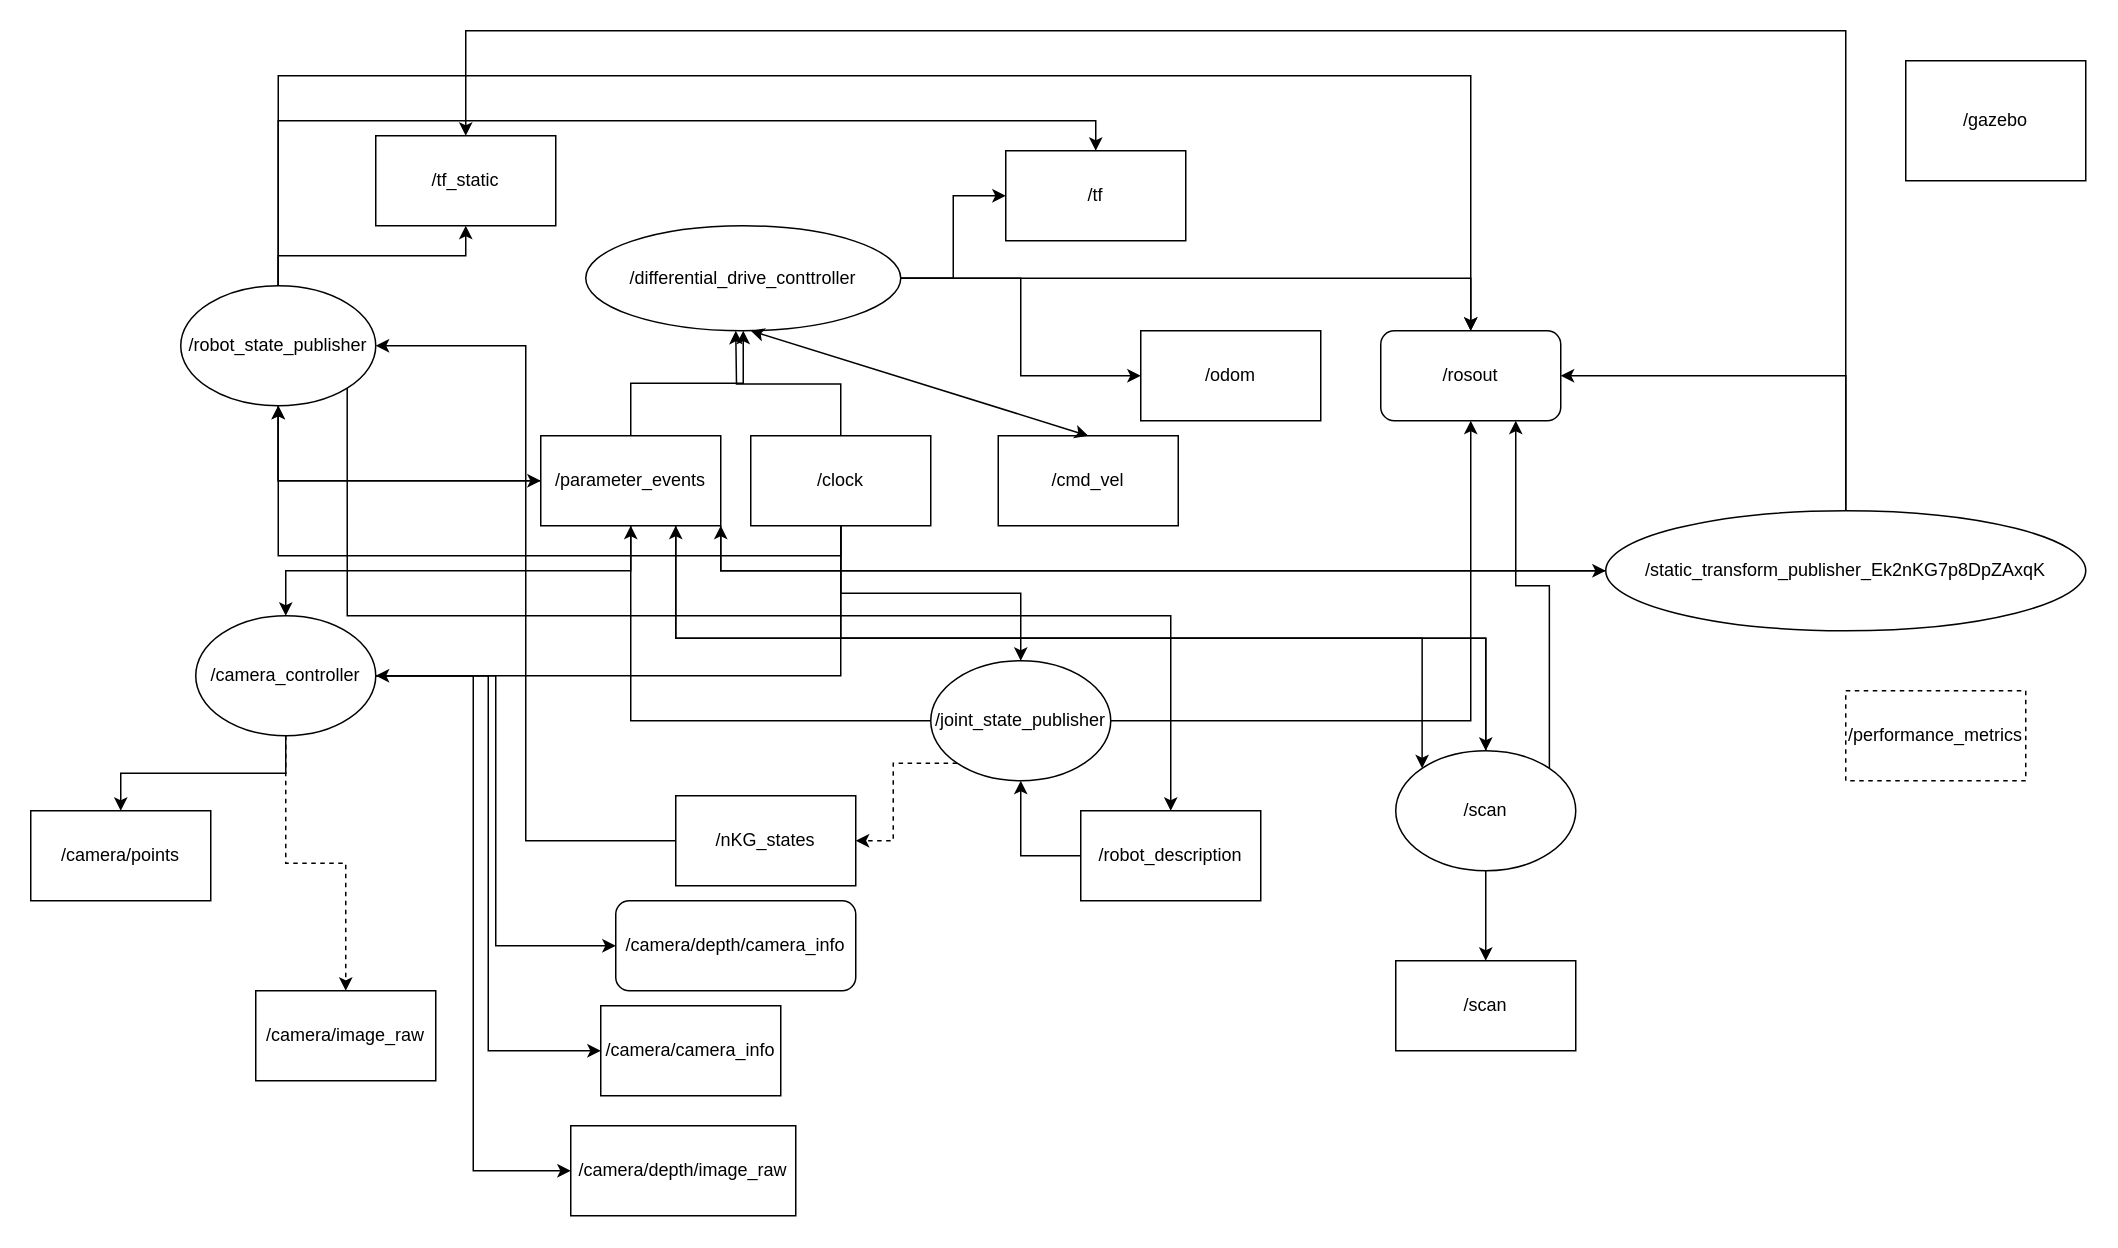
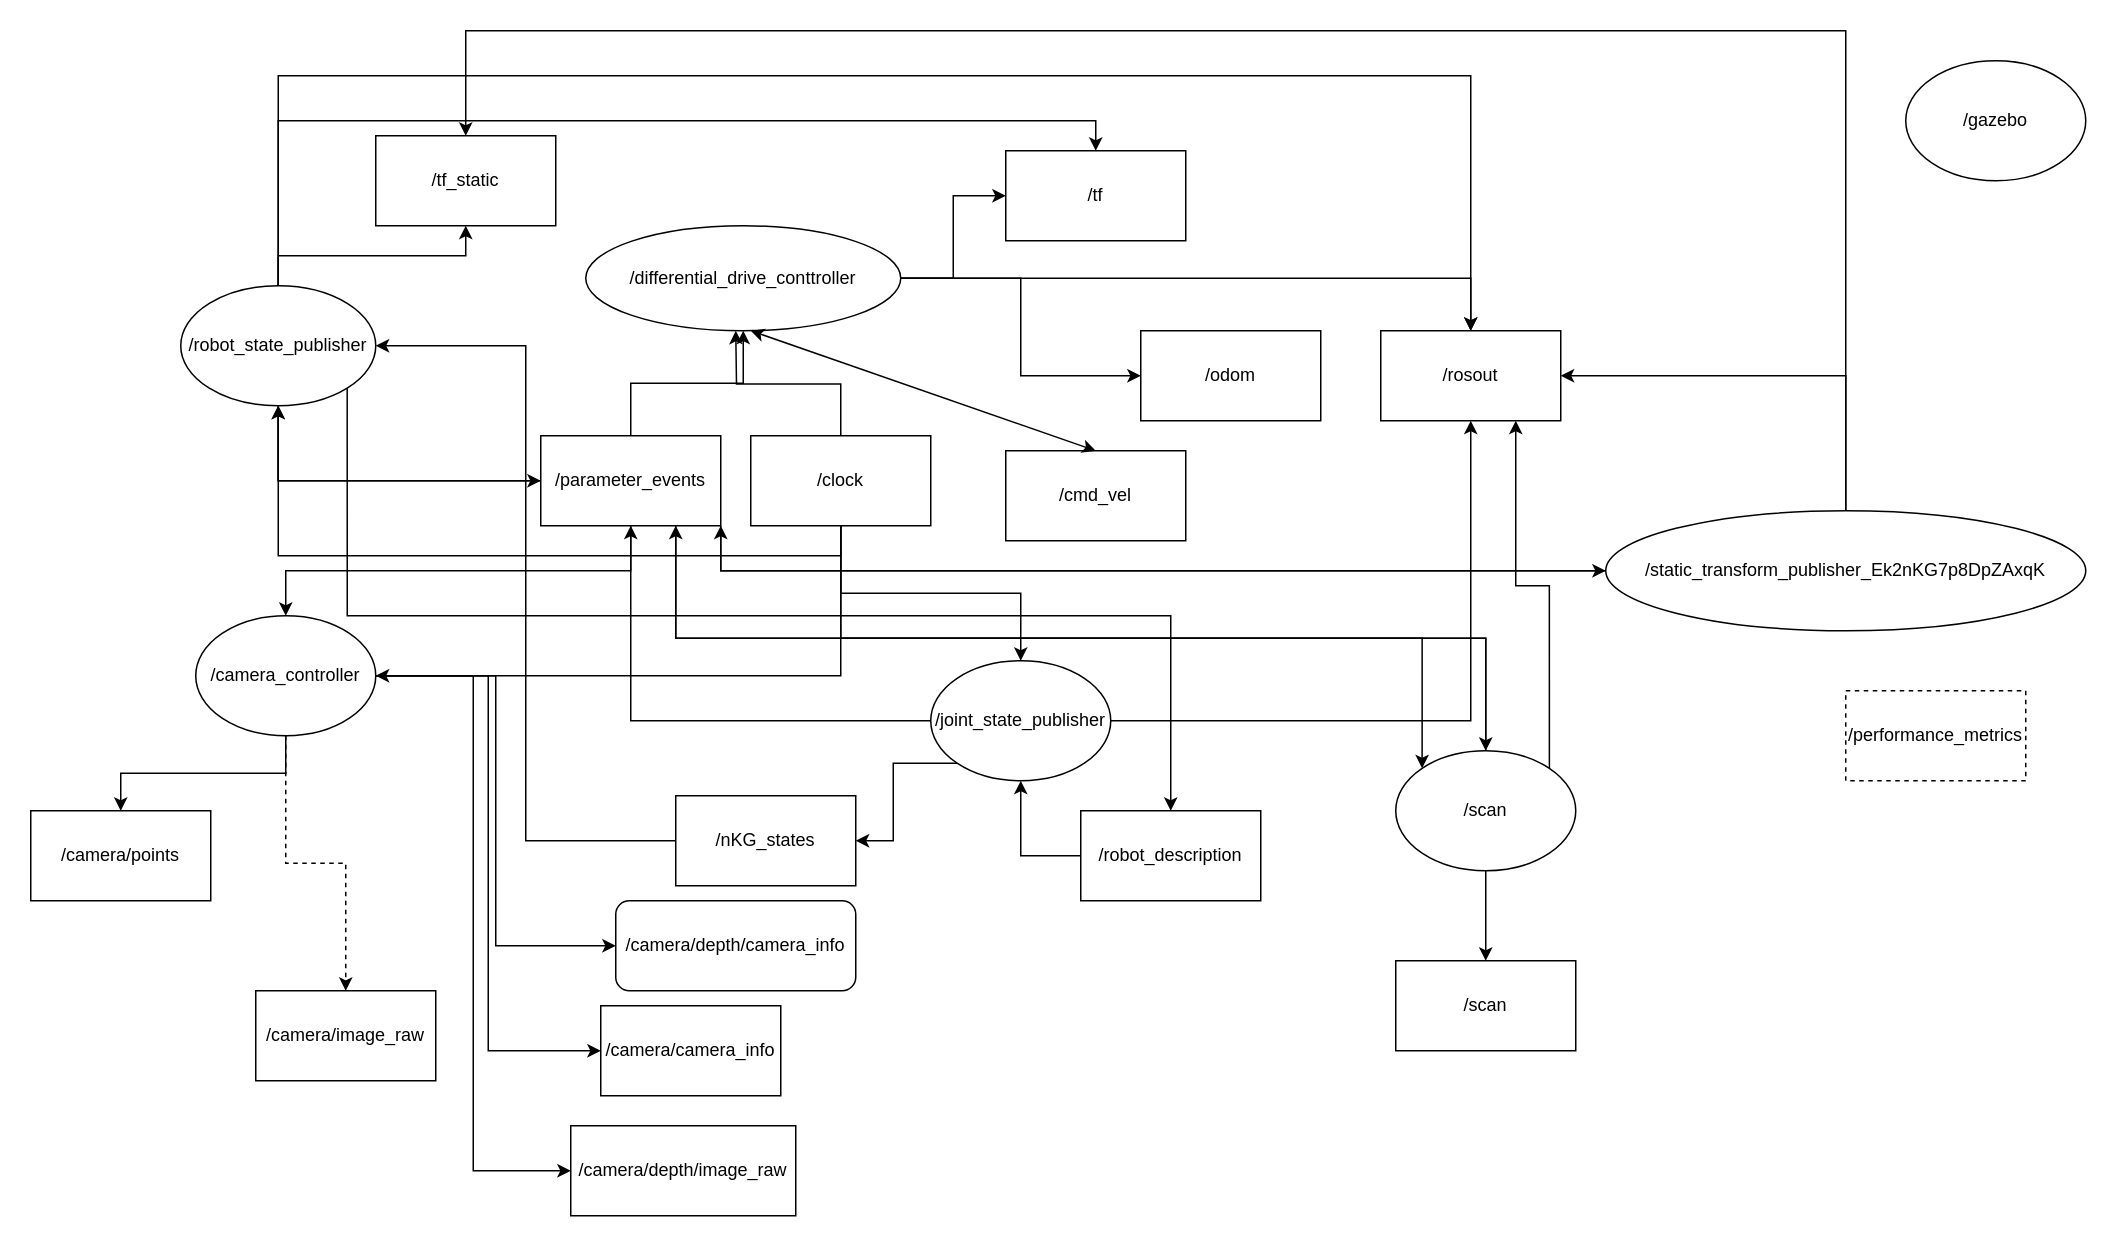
(1996, 121) -> (1996, 121)
(1471, 376) -> (1471, 376)
(1088, 481) -> (1096, 496)
(893, 785) -> (893, 785)
